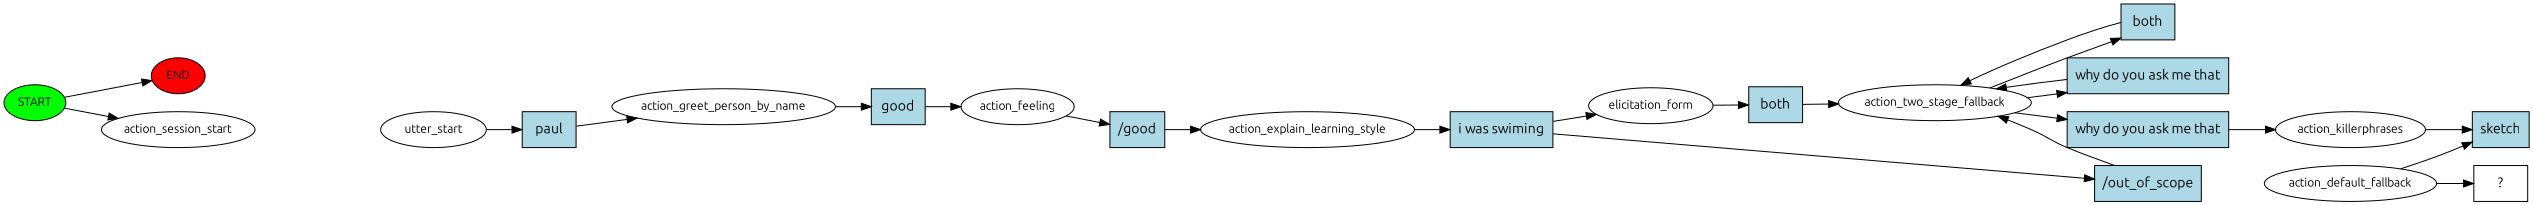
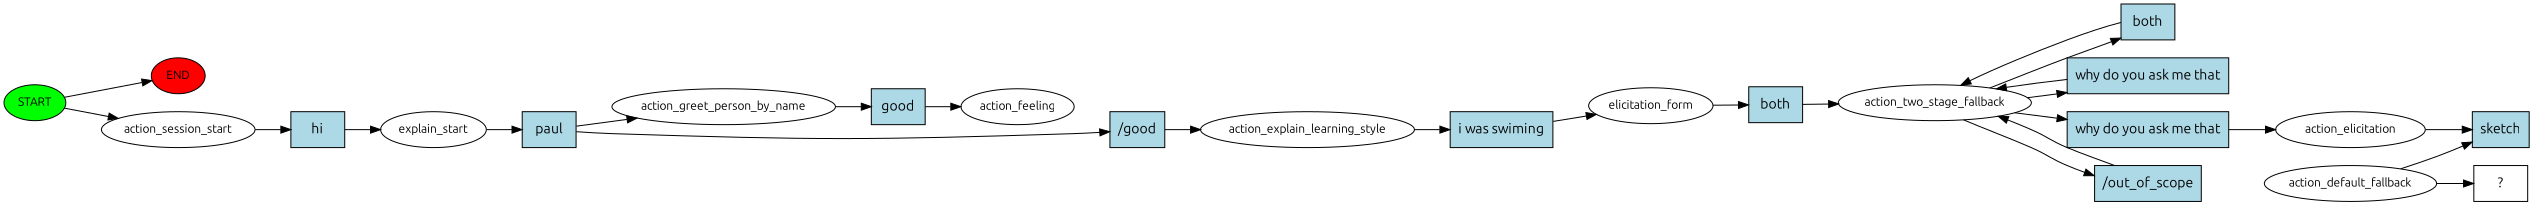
(1083, 119) -> (838, 139)
none -> (318, 130)
(433, 130) -> (433, 130)
(2350, 130) -> (2350, 130)
(1819, 156) -> (2025, 145)
